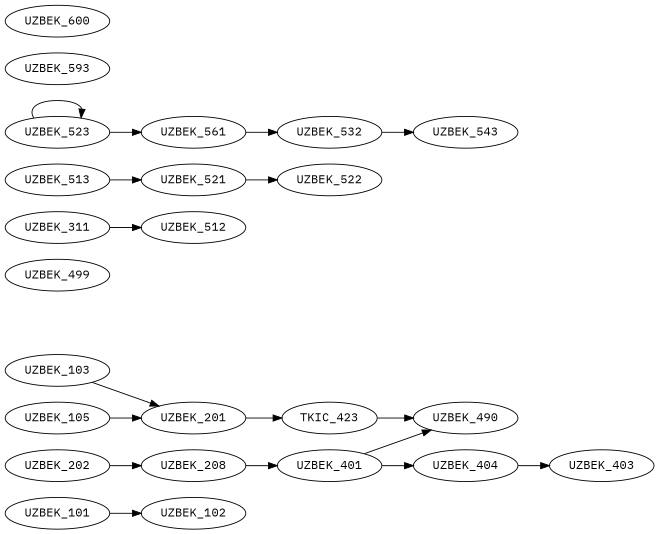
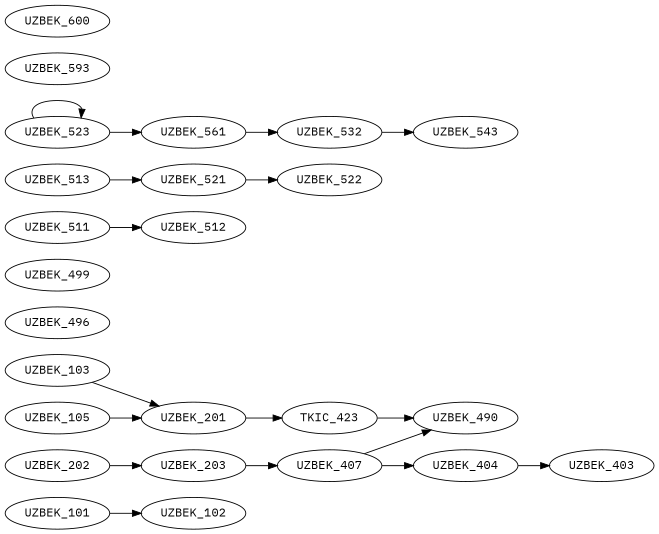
(57, 228) -> (57, 228)
none -> (57, 323)
(194, 466) -> (194, 466)
(330, 466) -> (330, 466)
